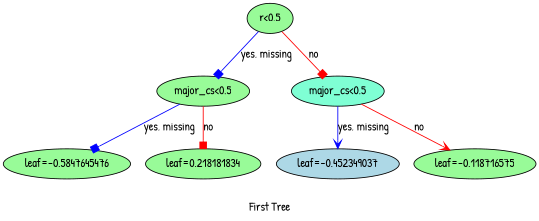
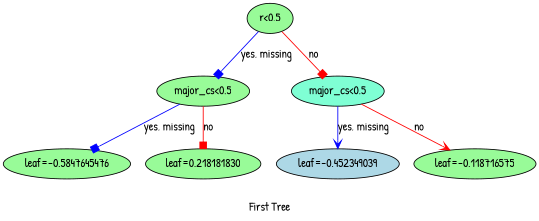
(203, 164) -> (203, 164)
(338, 164) -> (338, 164)
